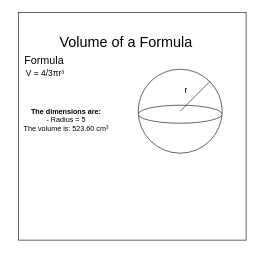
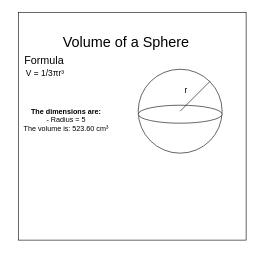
(126, 42) -> (126, 42)
(45, 66) -> (45, 66)
